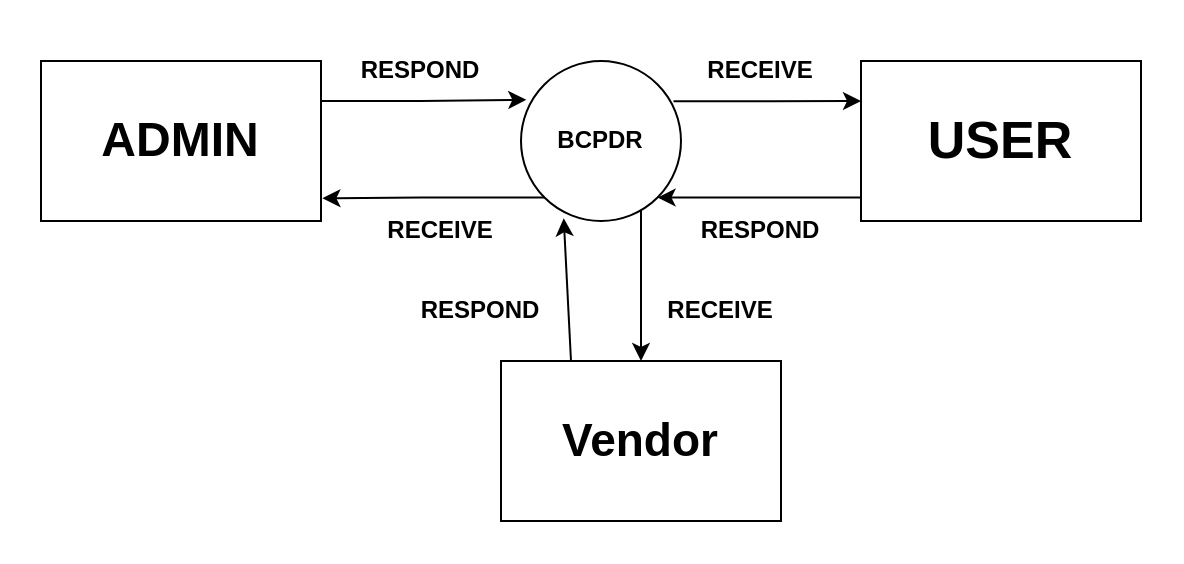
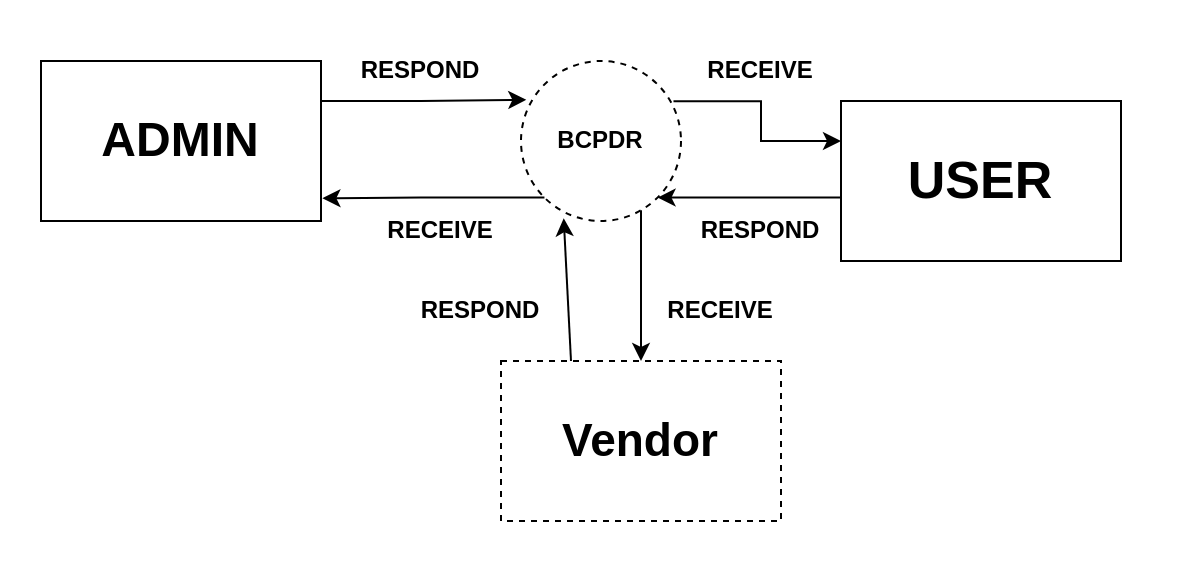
(601, 141) -> (601, 141)
(1001, 141) -> (981, 181)
(641, 441) -> (641, 441)
